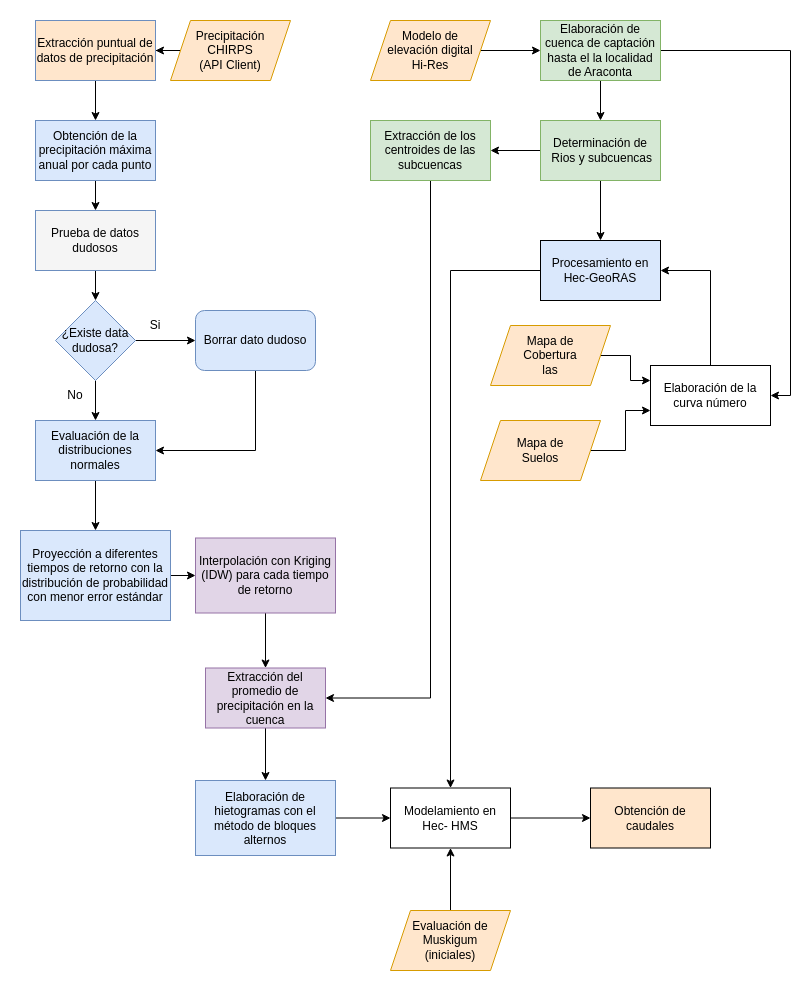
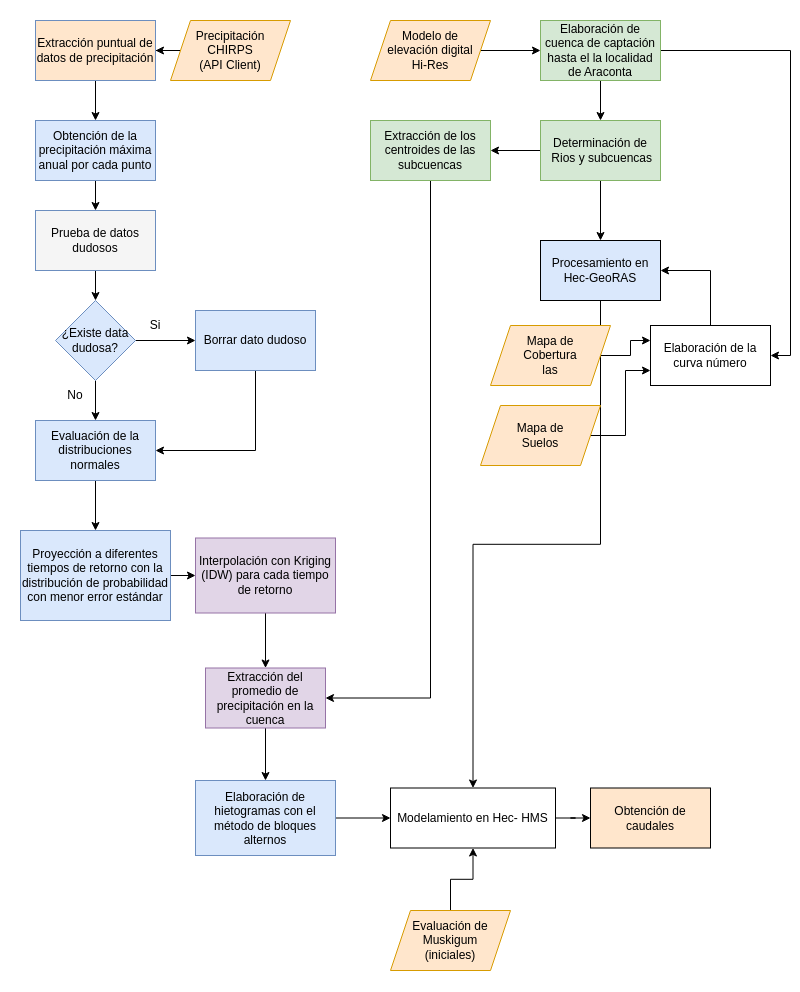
(256, 341) -> (256, 341)
(711, 396) -> (711, 356)
(541, 451) -> (541, 436)
(451, 818) -> (473, 818)
